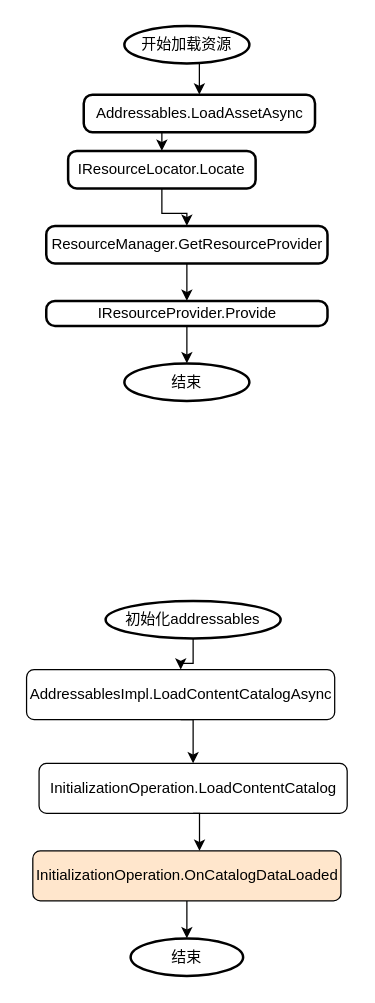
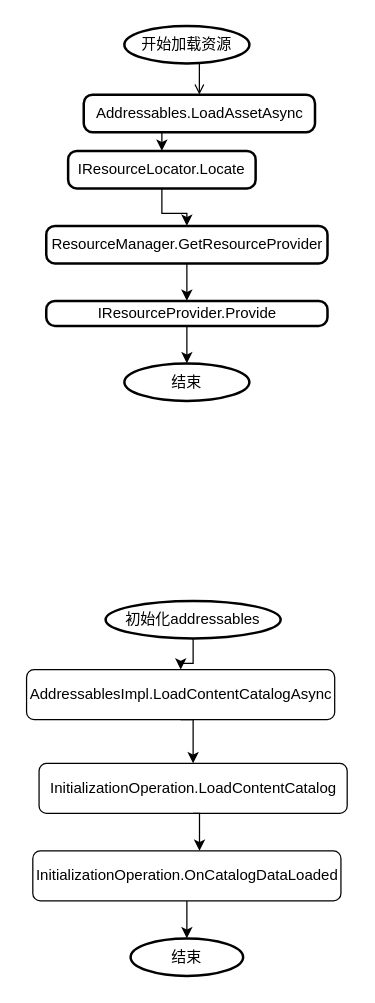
(199, 84) -> (199, 86)
(187, 876) -> (187, 876)
